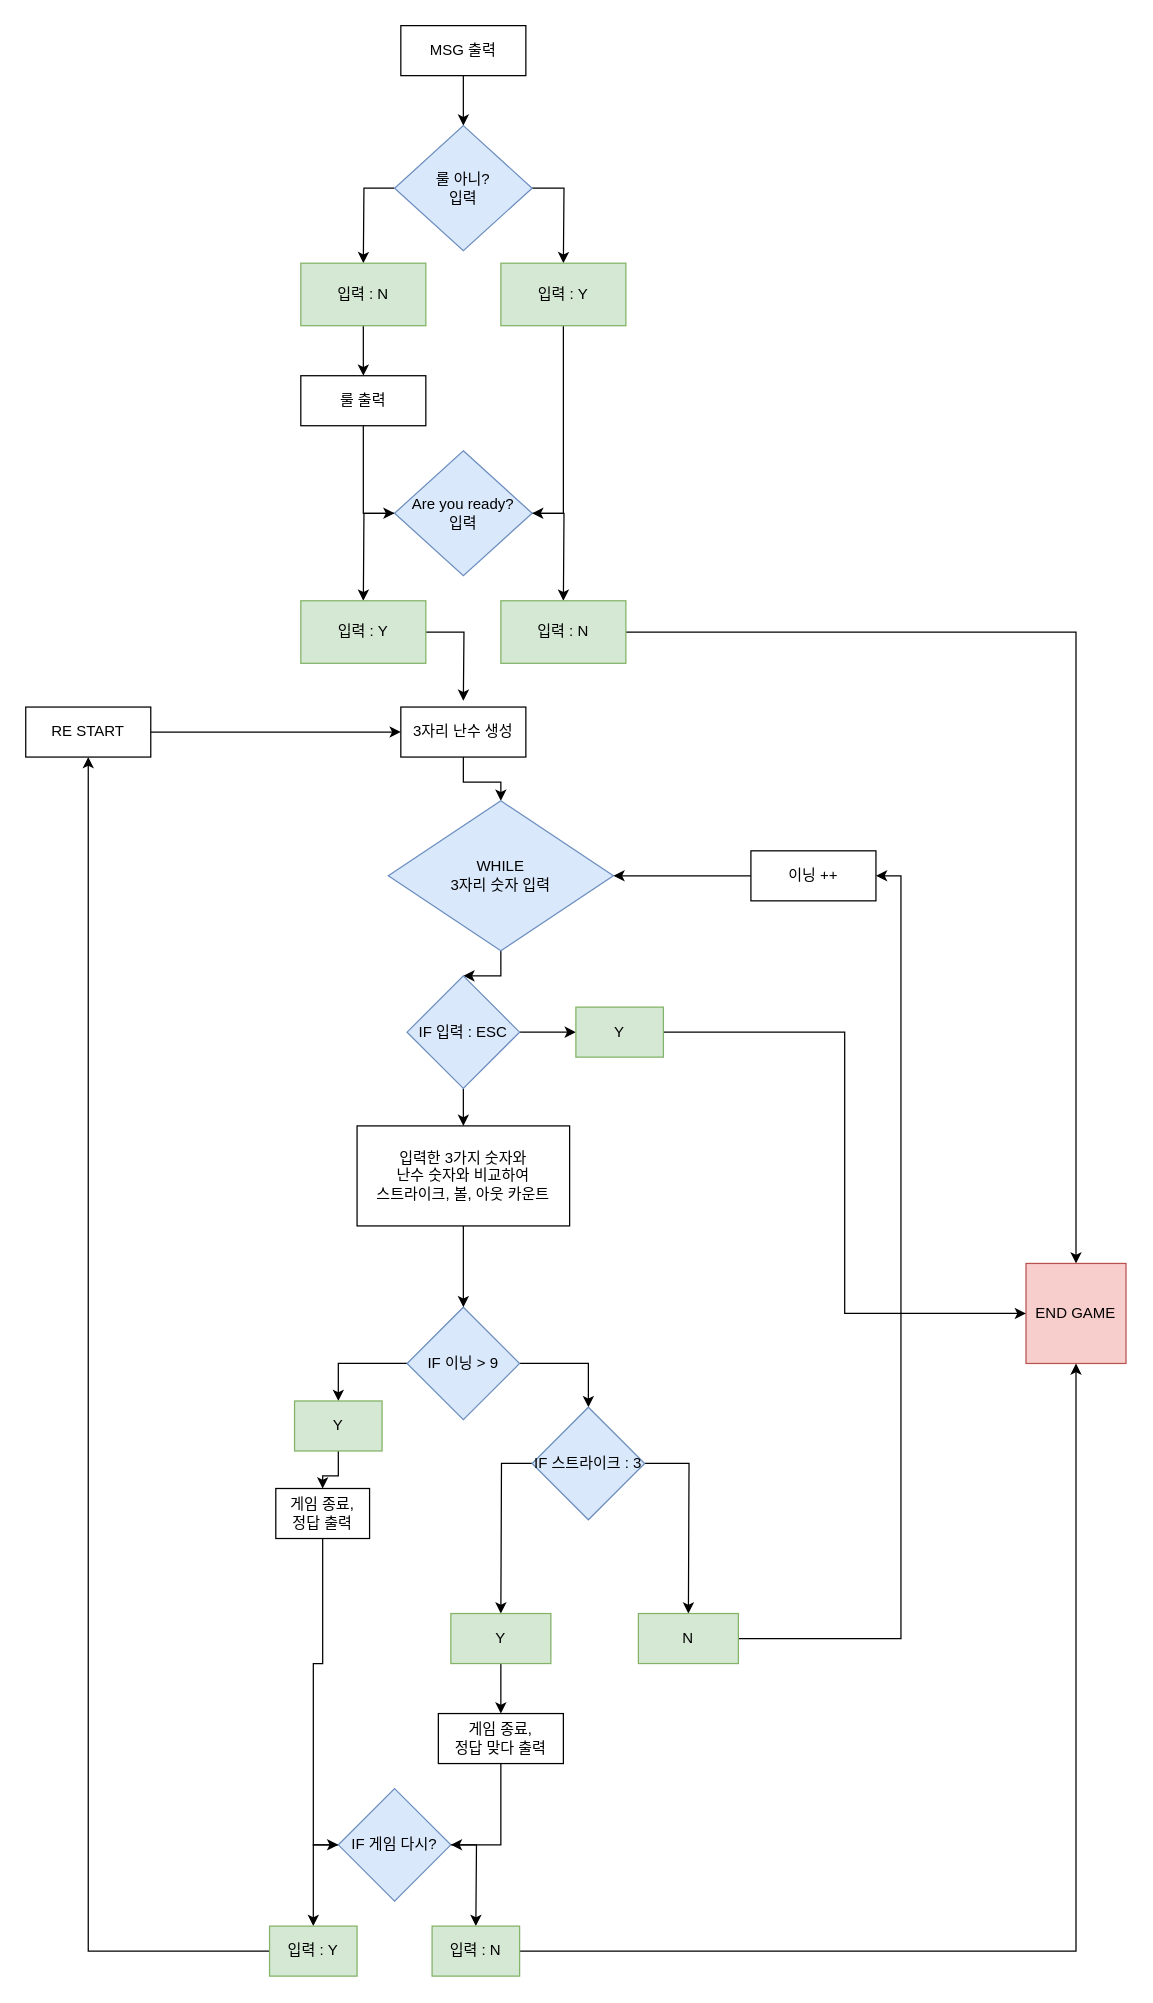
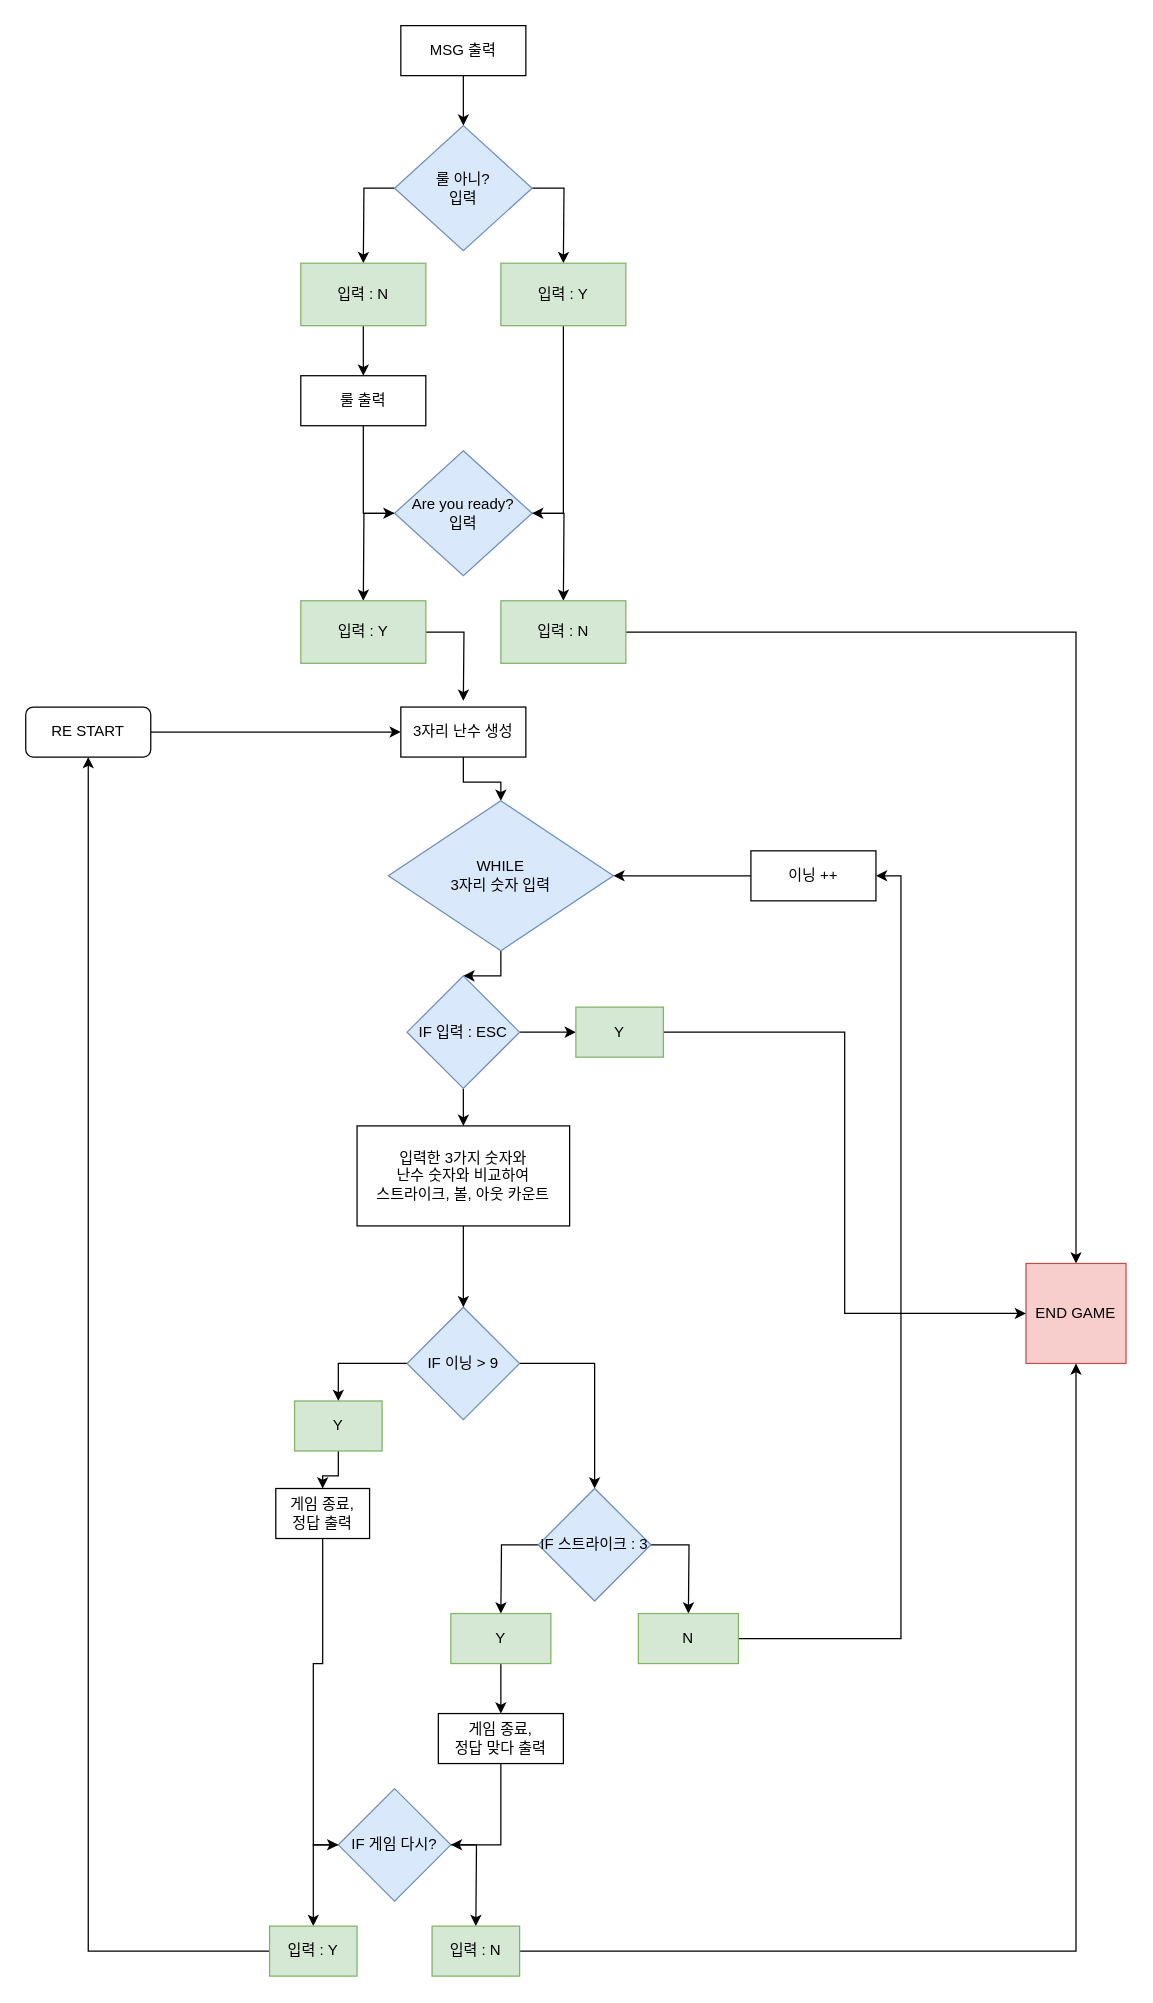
(88, 732) -> (88, 732)
(588, 1463) -> (594, 1544)
